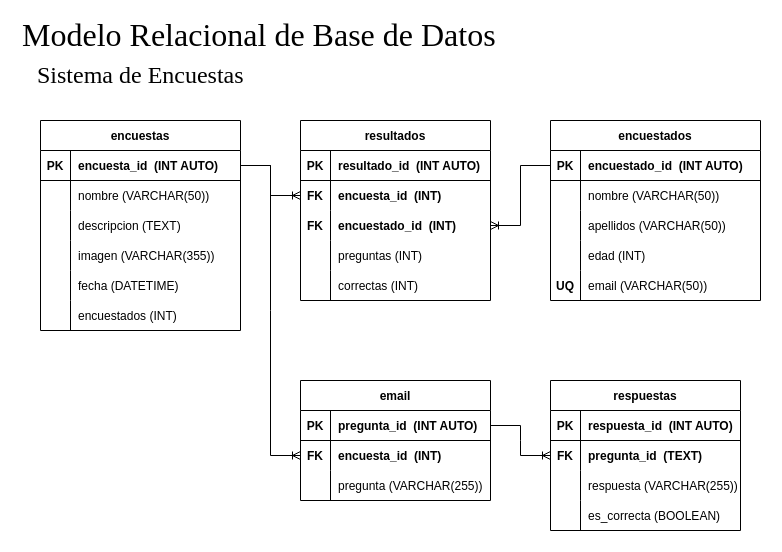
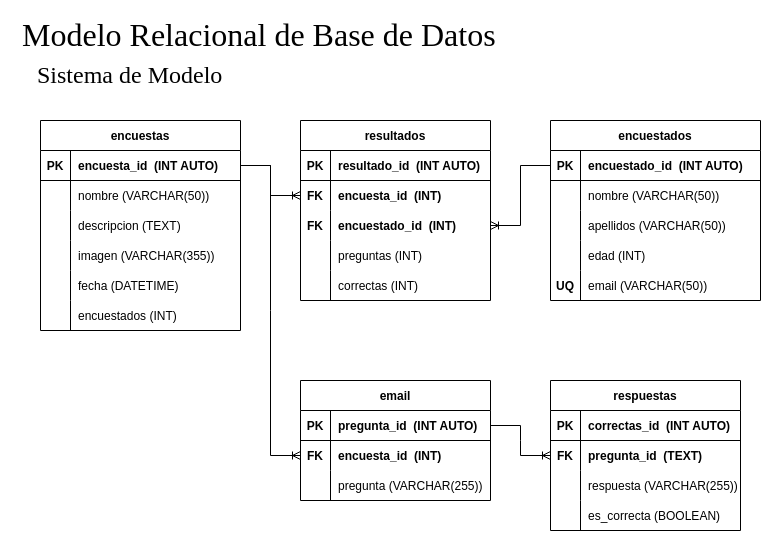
(163, 76) -> (139, 76)
(664, 426) -> (664, 426)
